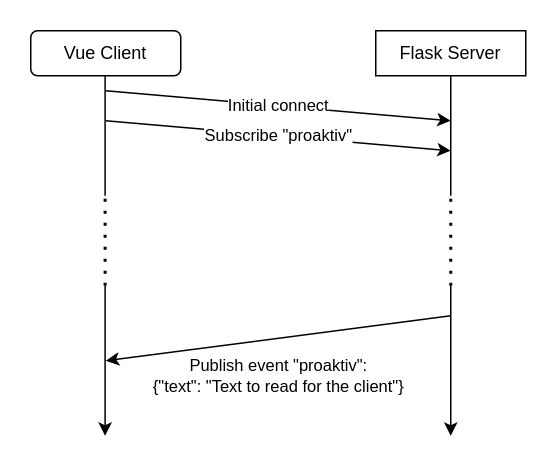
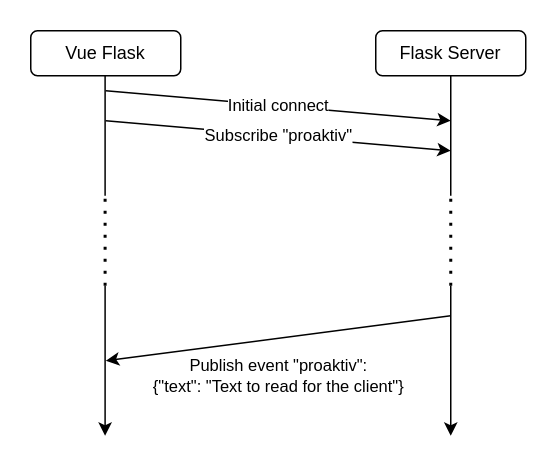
(106, 53) -> (106, 53)
(451, 53) -> (451, 53)
